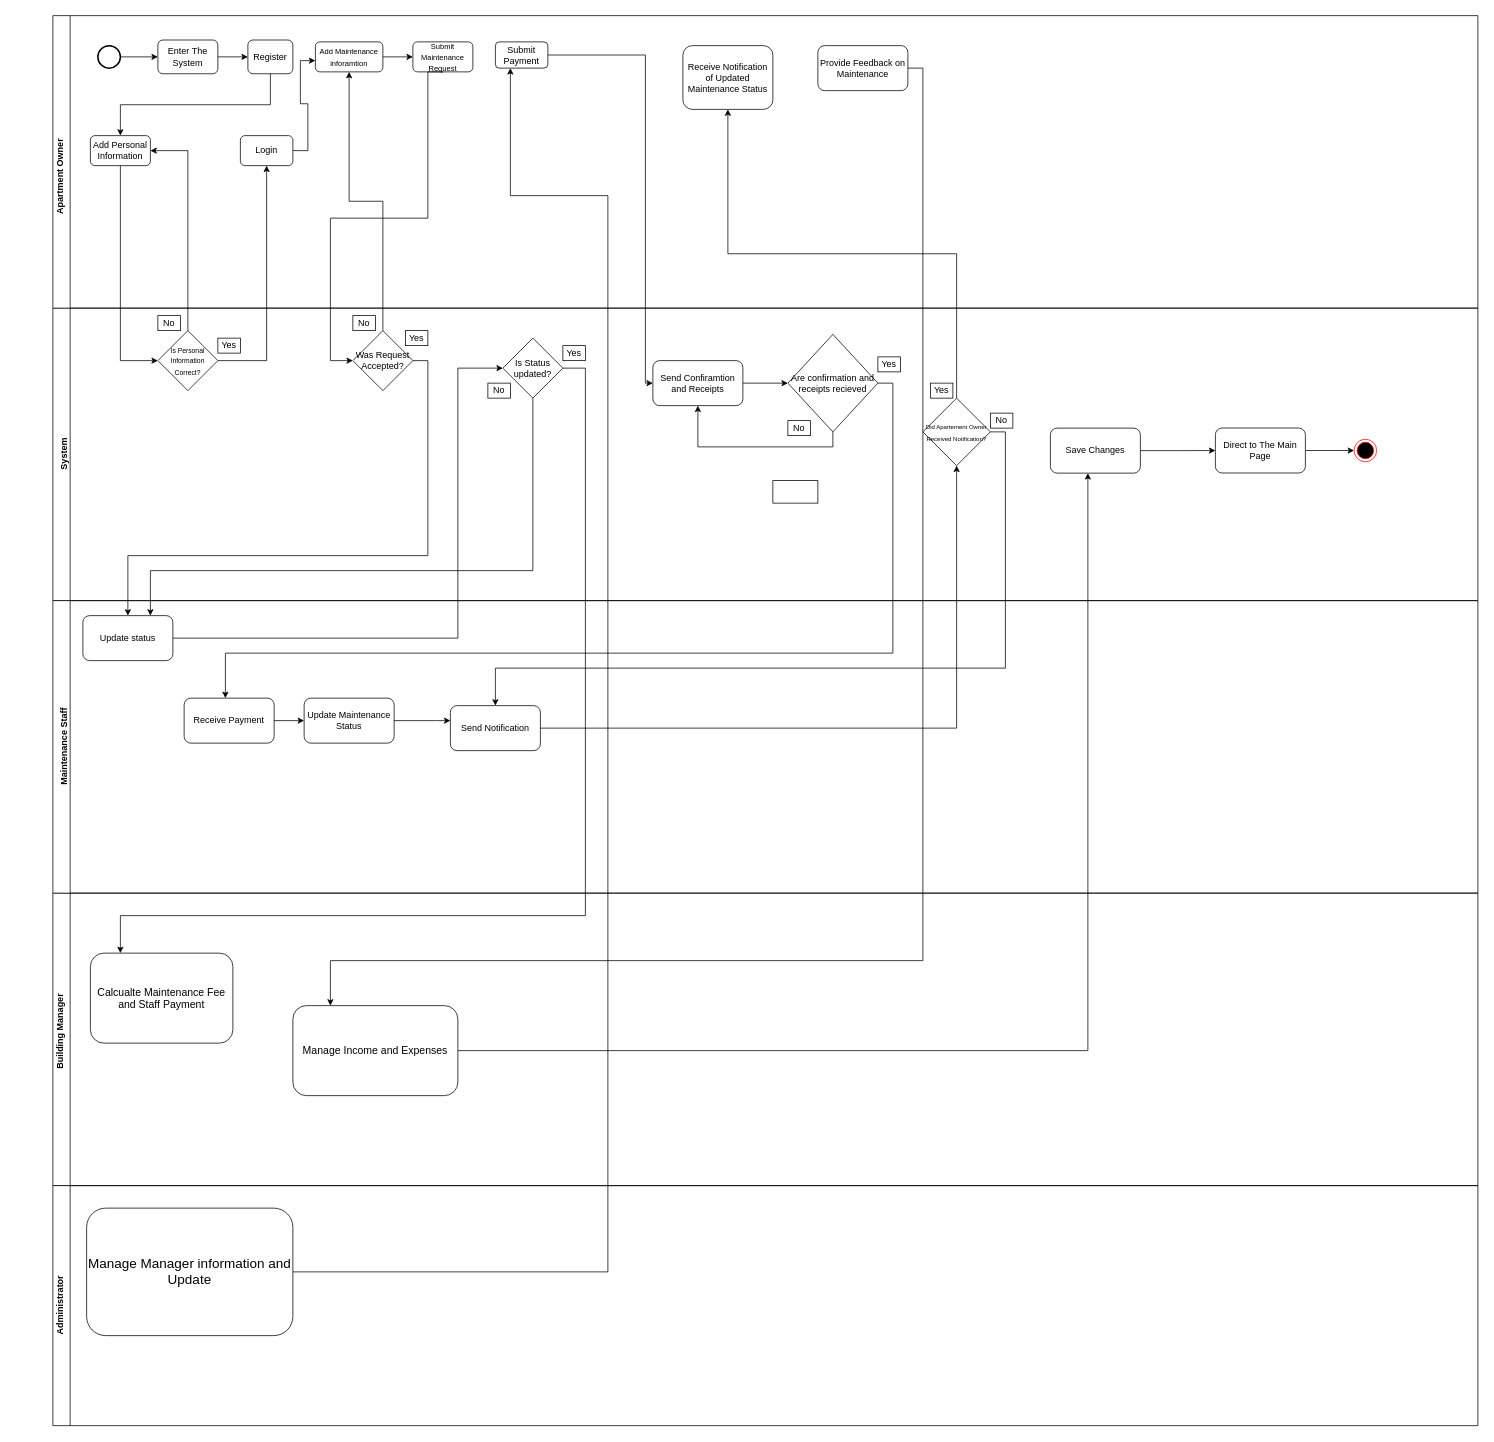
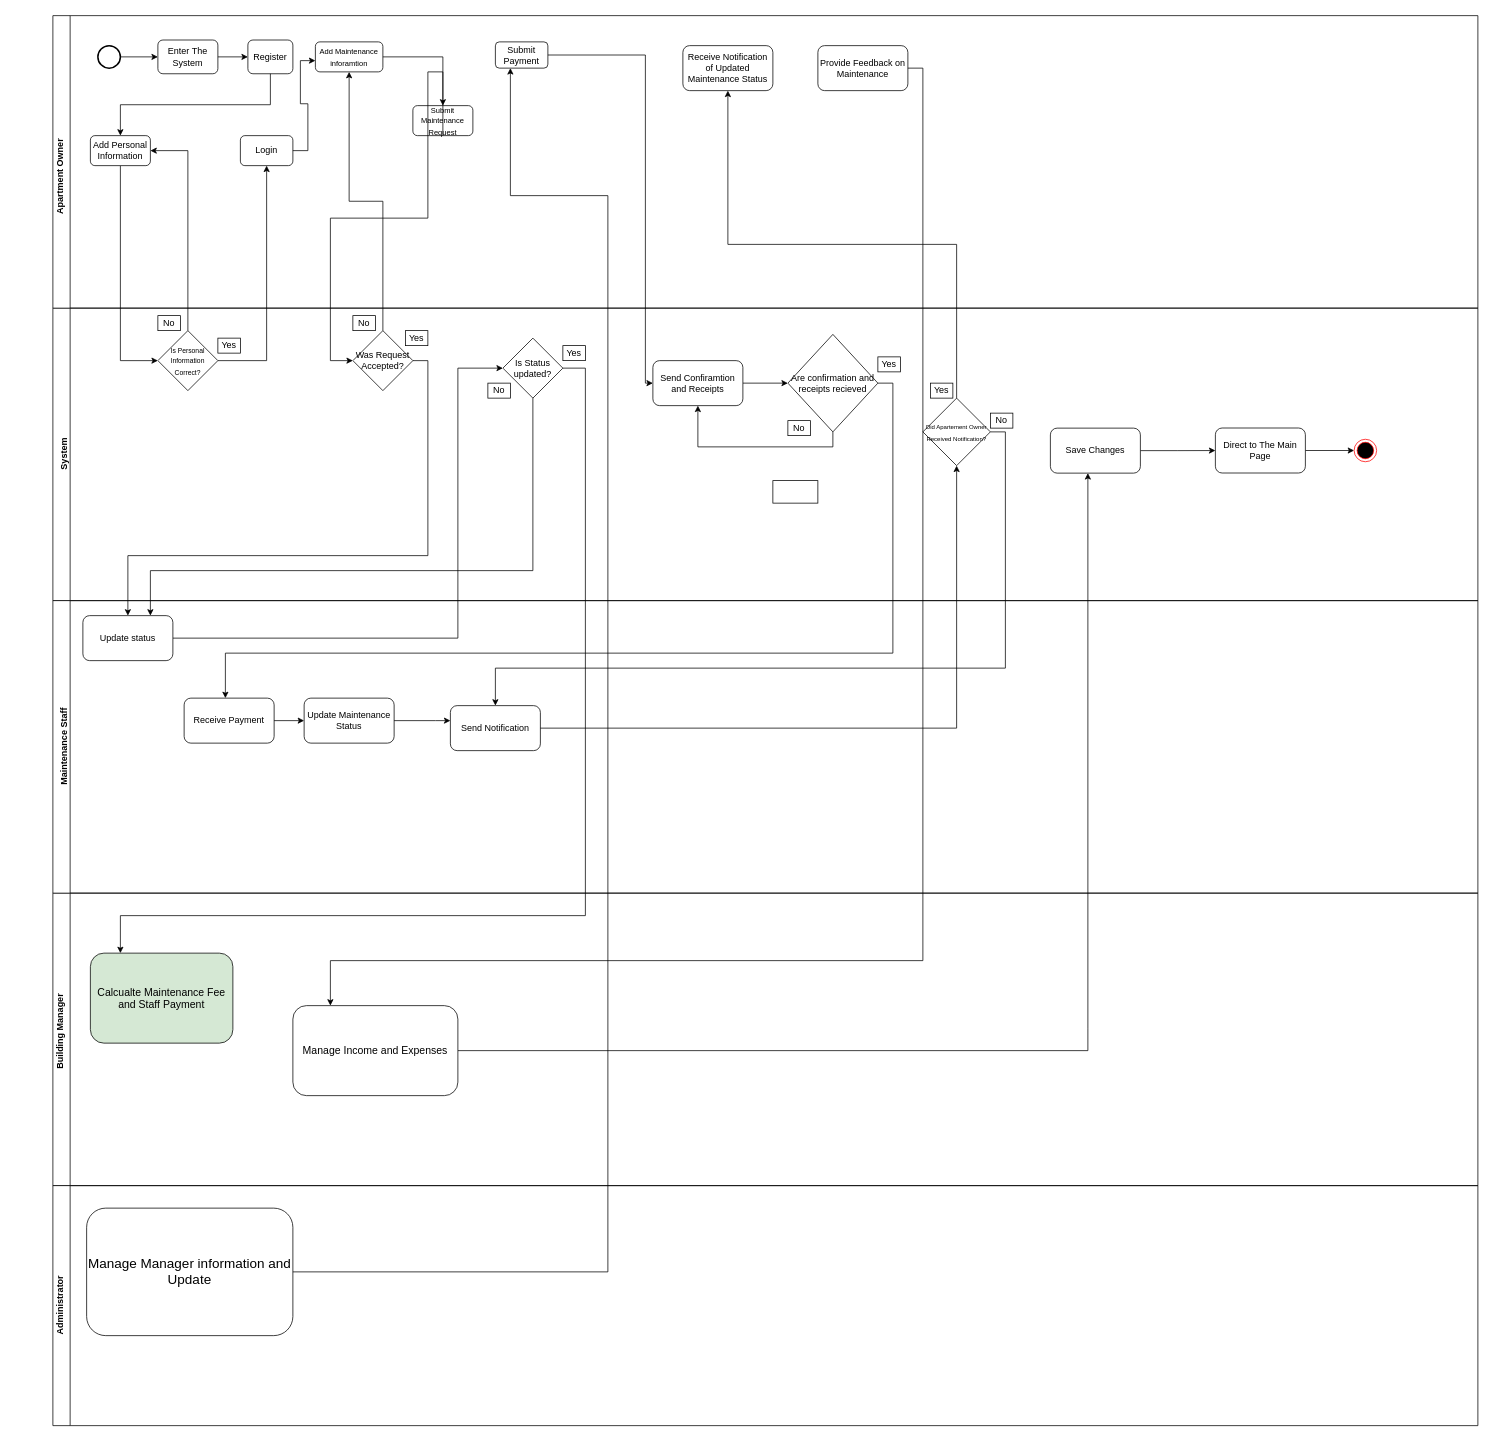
(443, 57) -> (443, 120)
(728, 77) -> (728, 68)
(162, 998) -> (162, 998)
